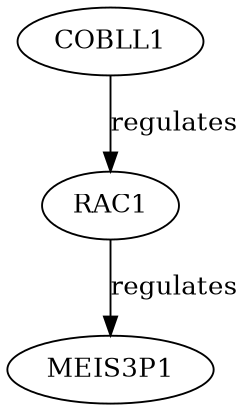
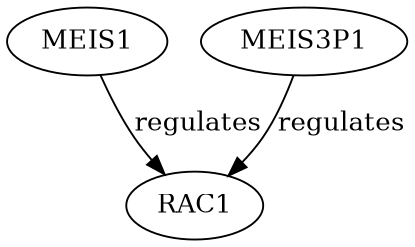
(111, 41) -> (87, 41)
(111, 278) -> (272, 122)
